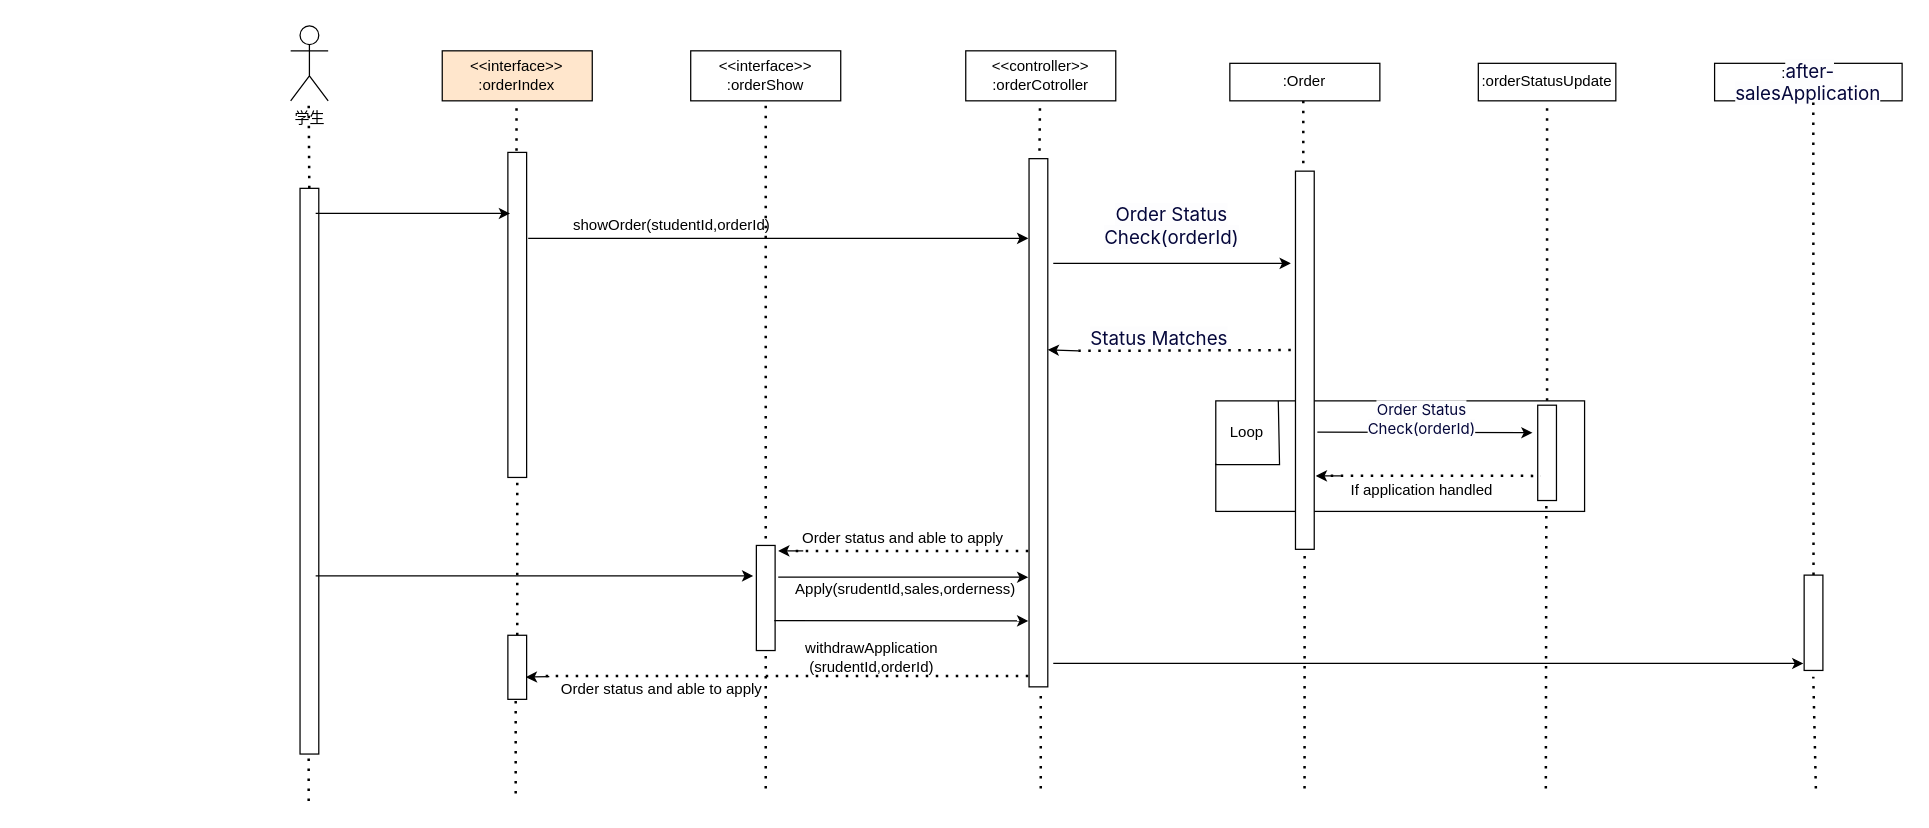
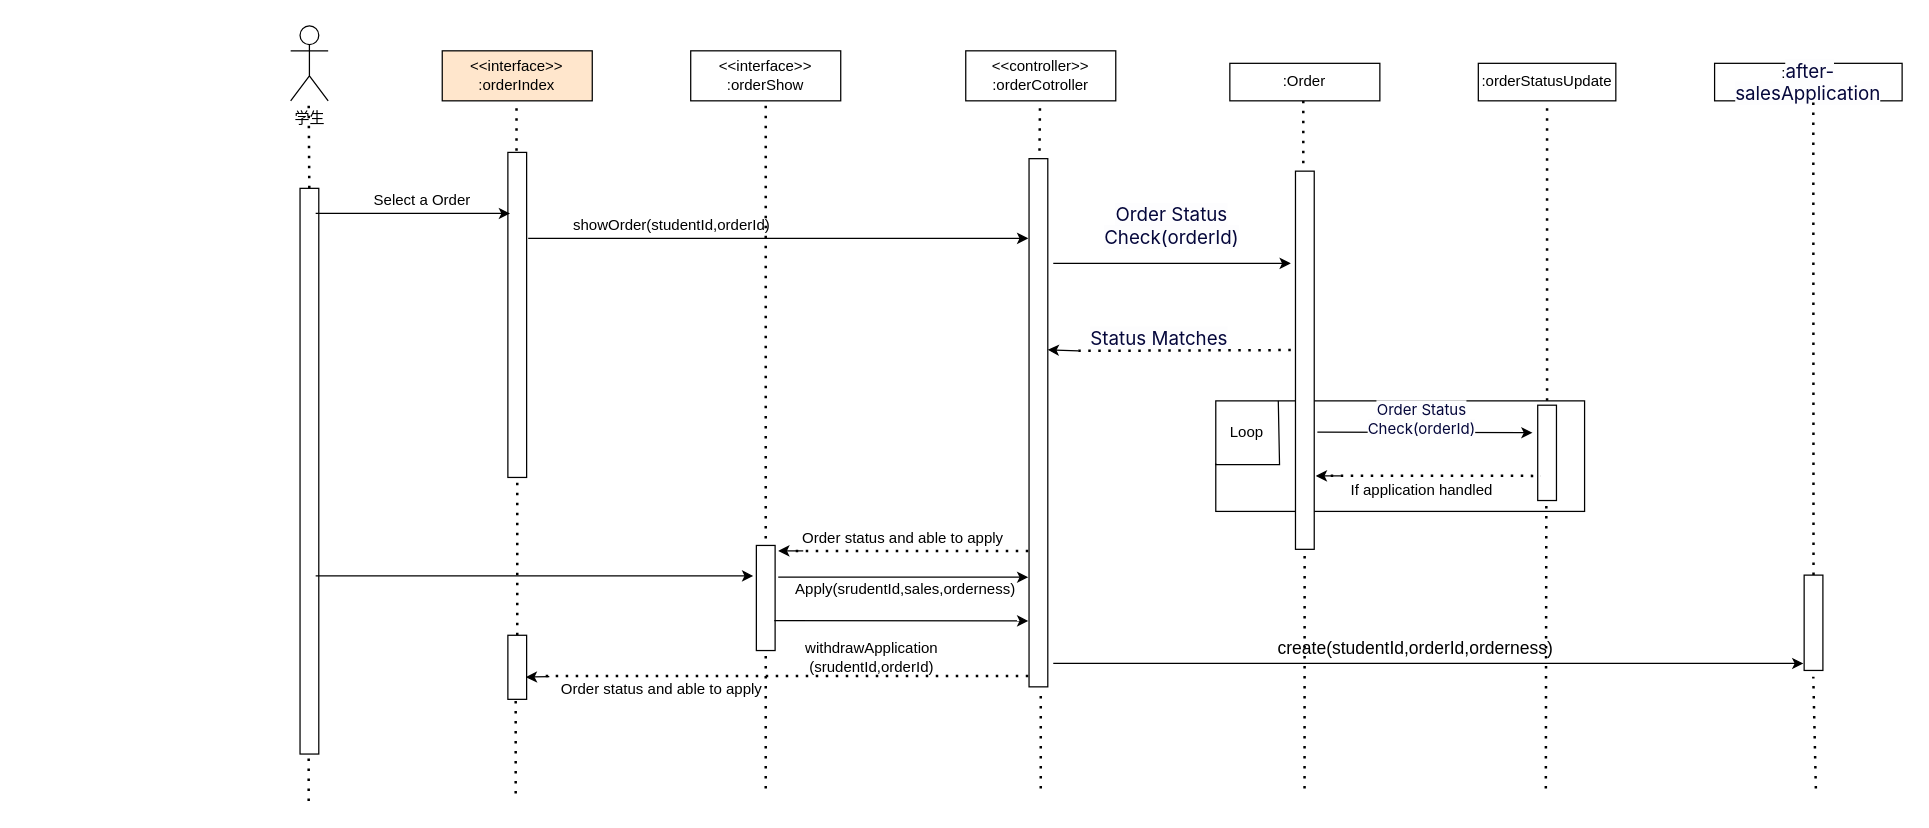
none -> (423, 201)
none -> (1416, 648)
